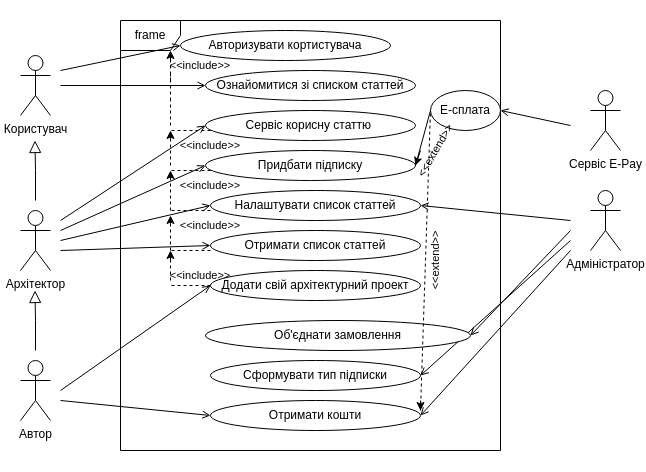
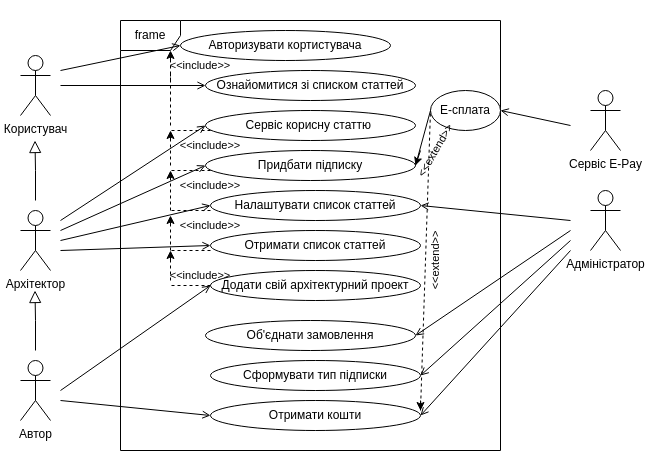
(338, 336) -> (311, 336)
